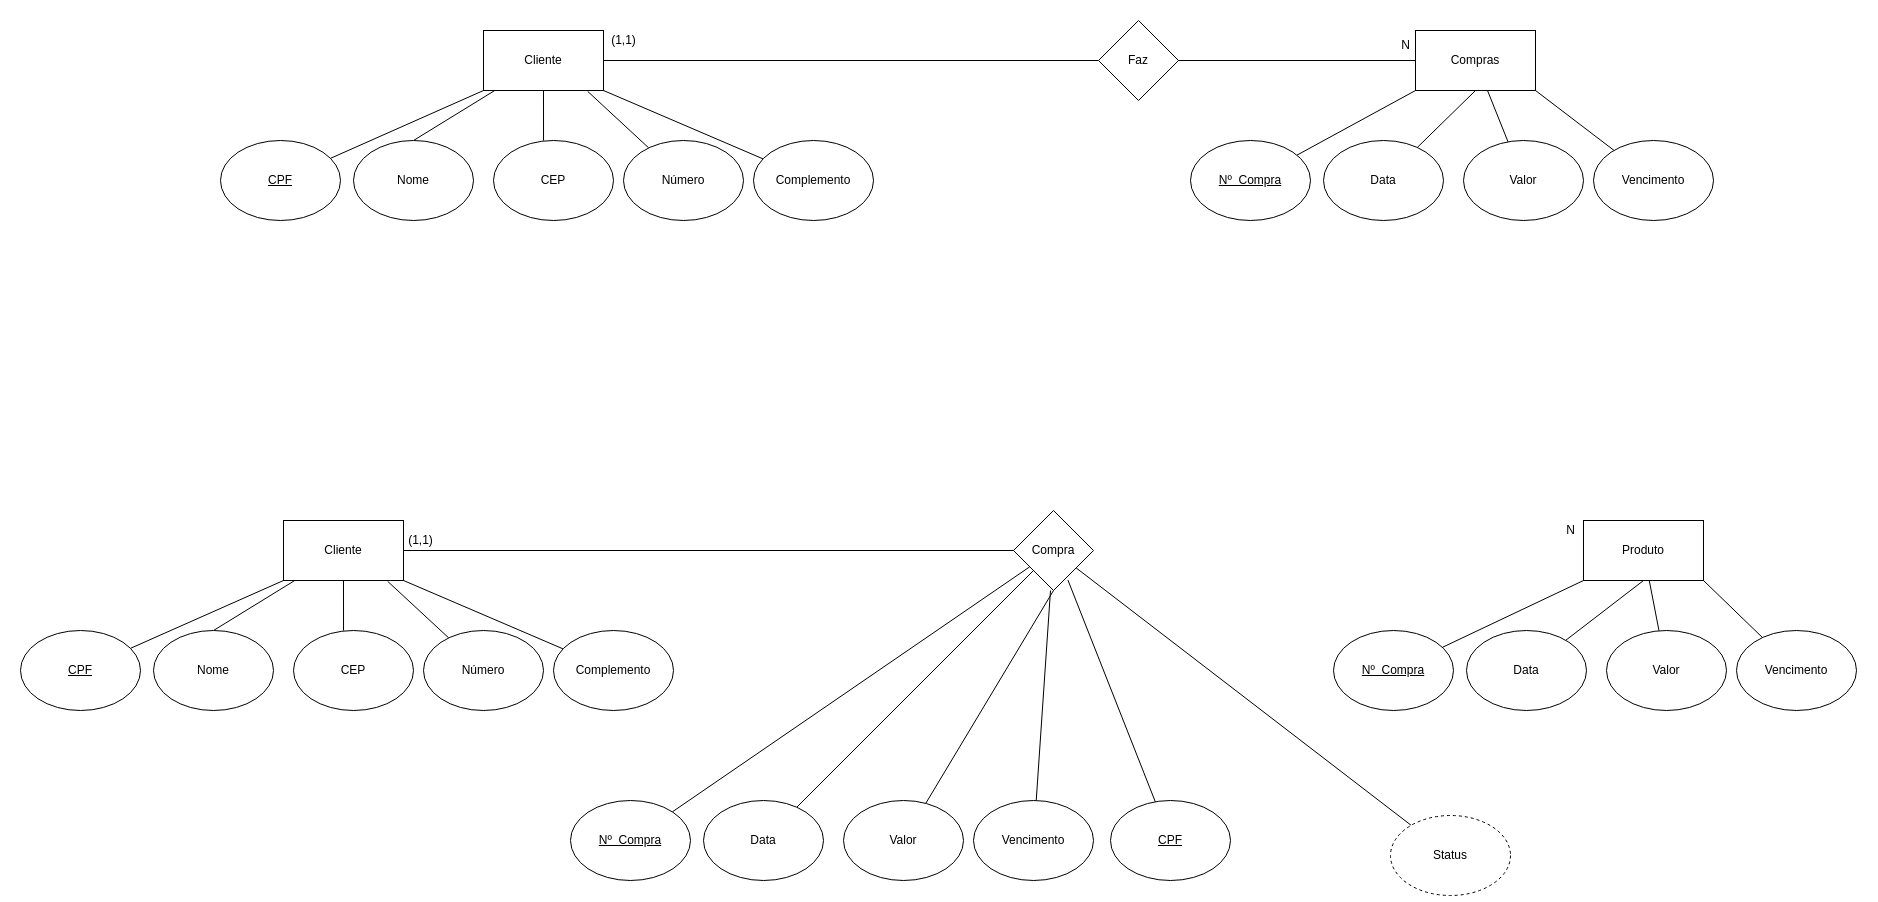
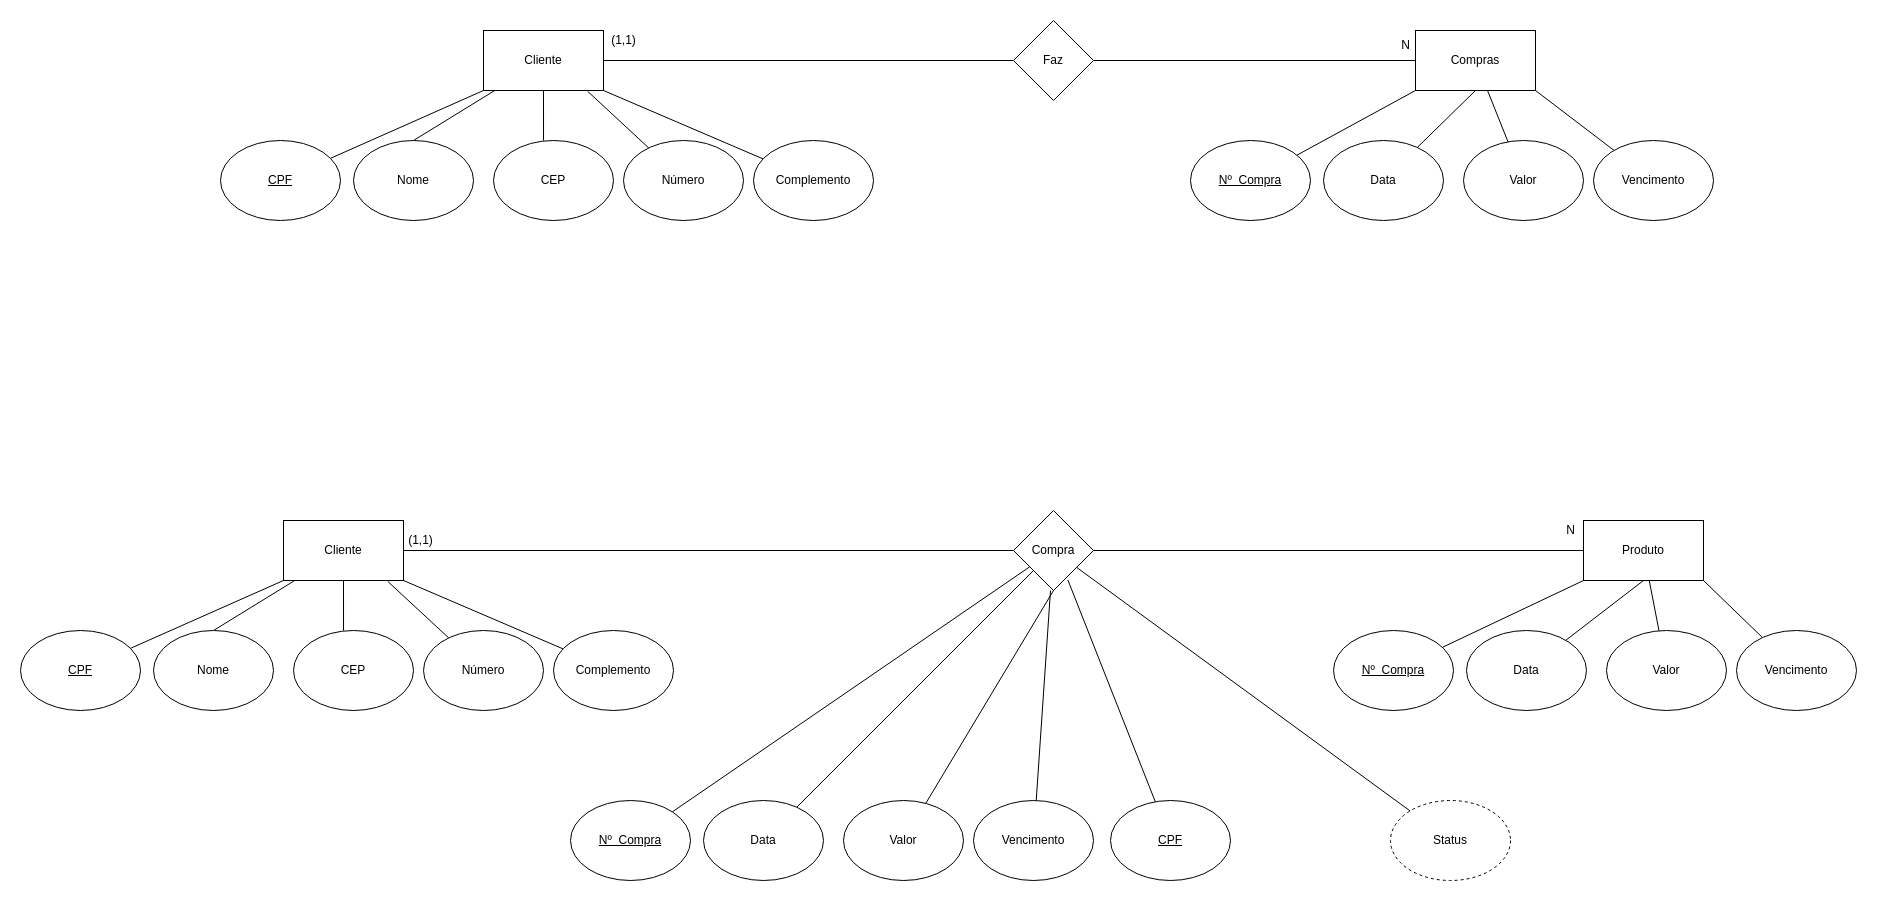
(1139, 61) -> (1054, 61)
none -> (1339, 551)
(1451, 856) -> (1451, 841)
